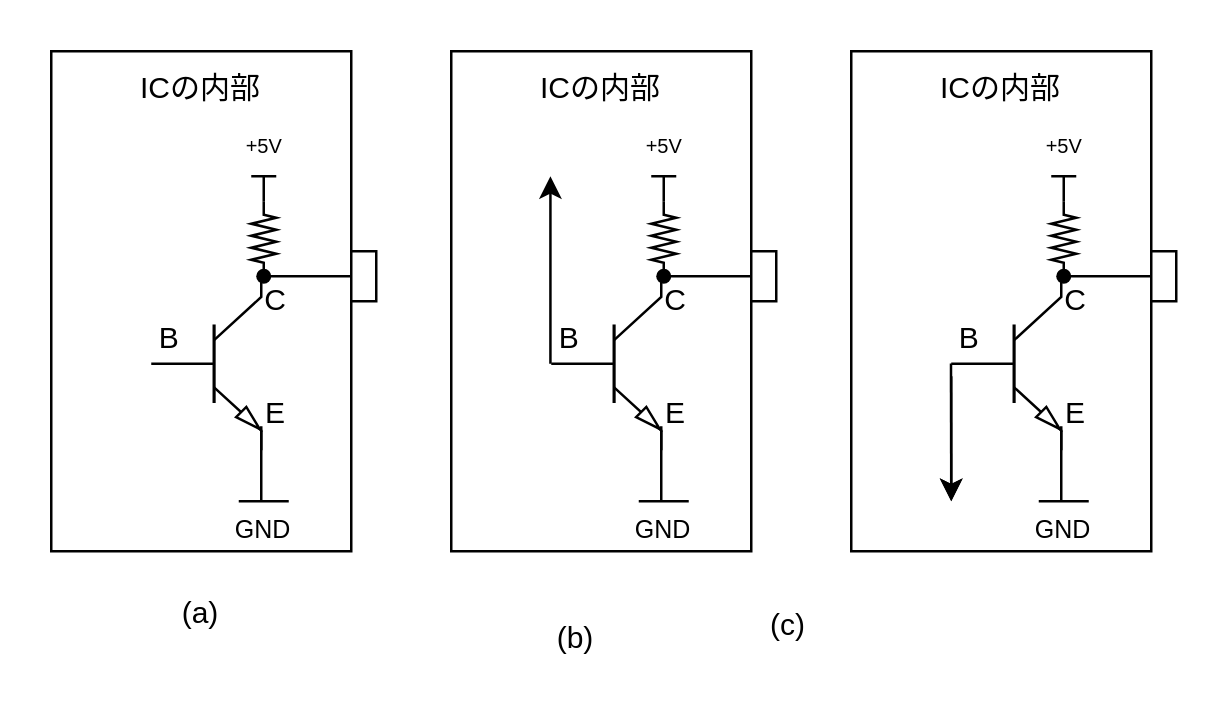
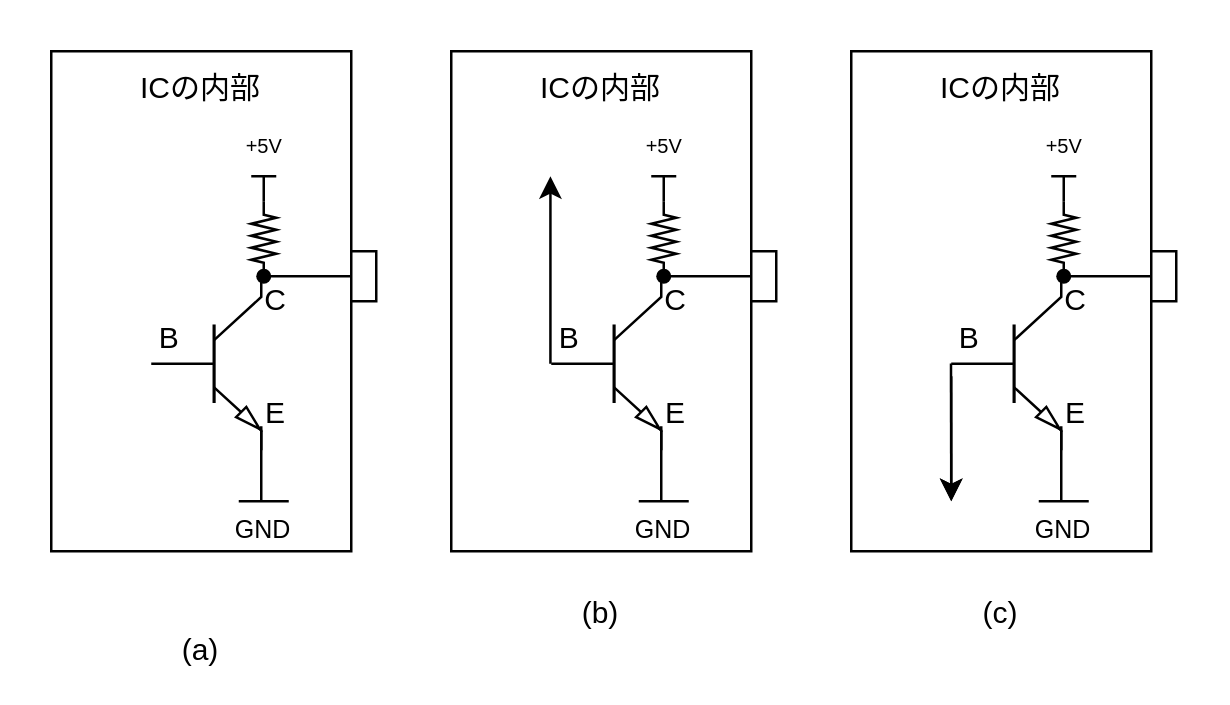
(201, 614) -> (201, 651)
(789, 626) -> (1001, 614)
(576, 639) -> (601, 614)
